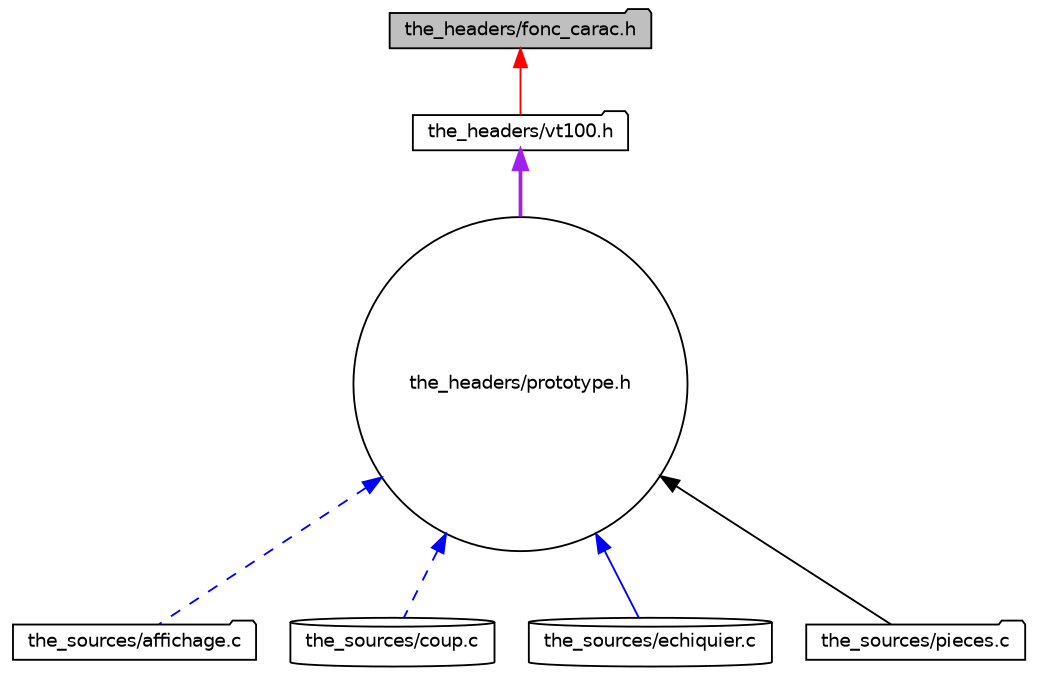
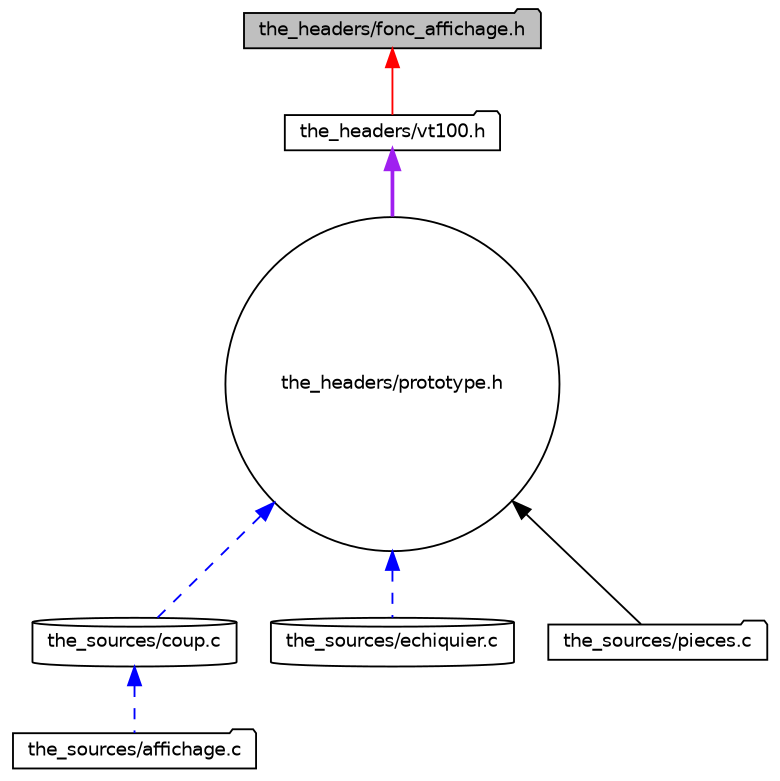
(520, 31) -> (392, 31)
(263, 556) -> (135, 709)
(622, 584) -> (392, 594)
